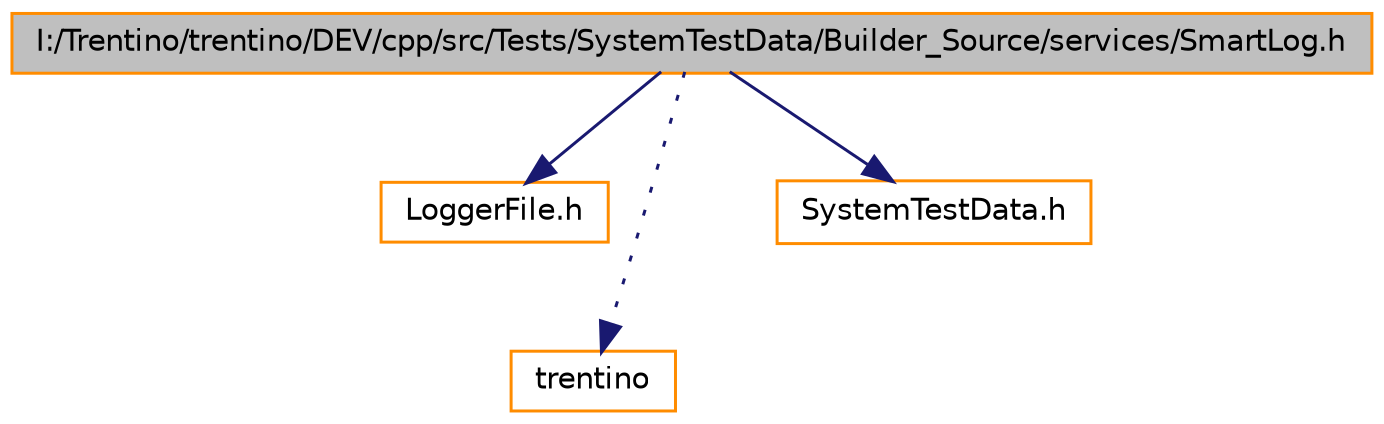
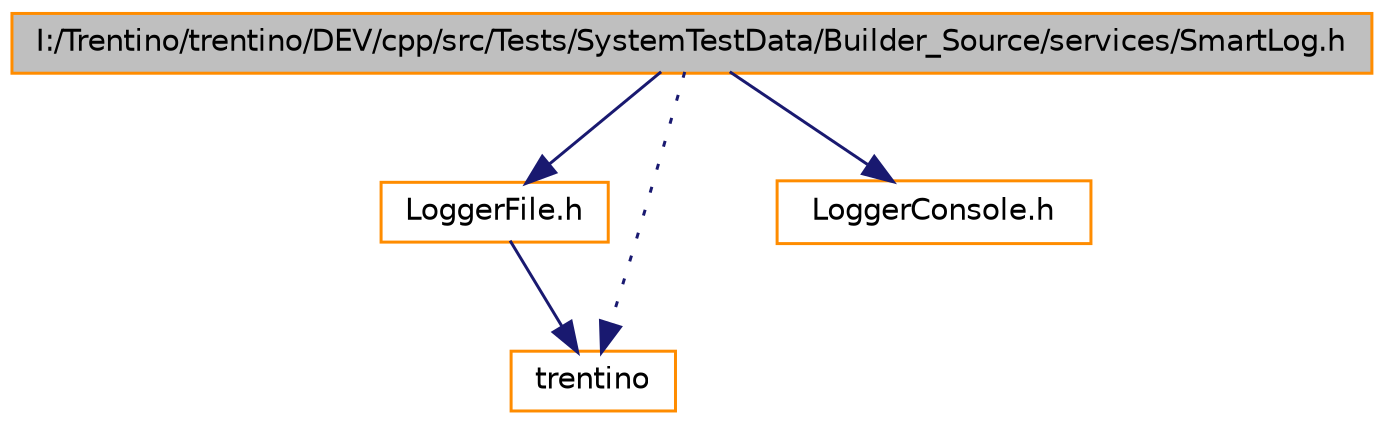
(934, 212) -> (934, 212)
none -> (536, 283)
